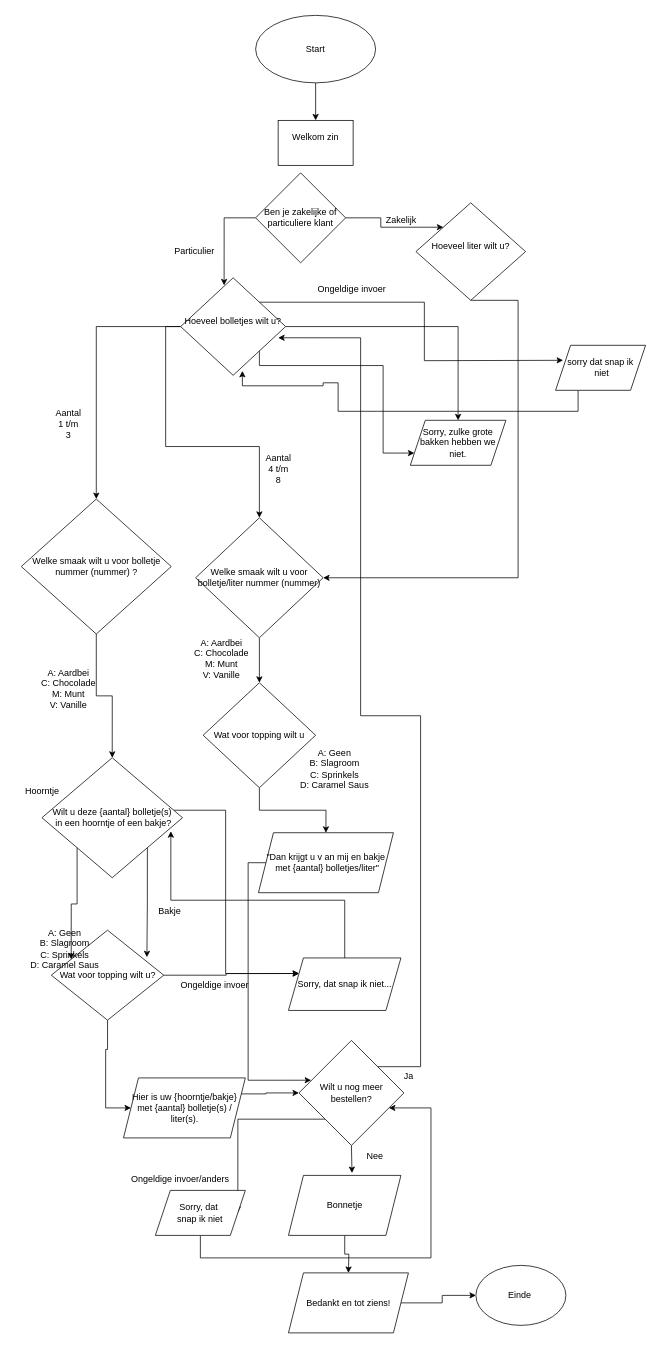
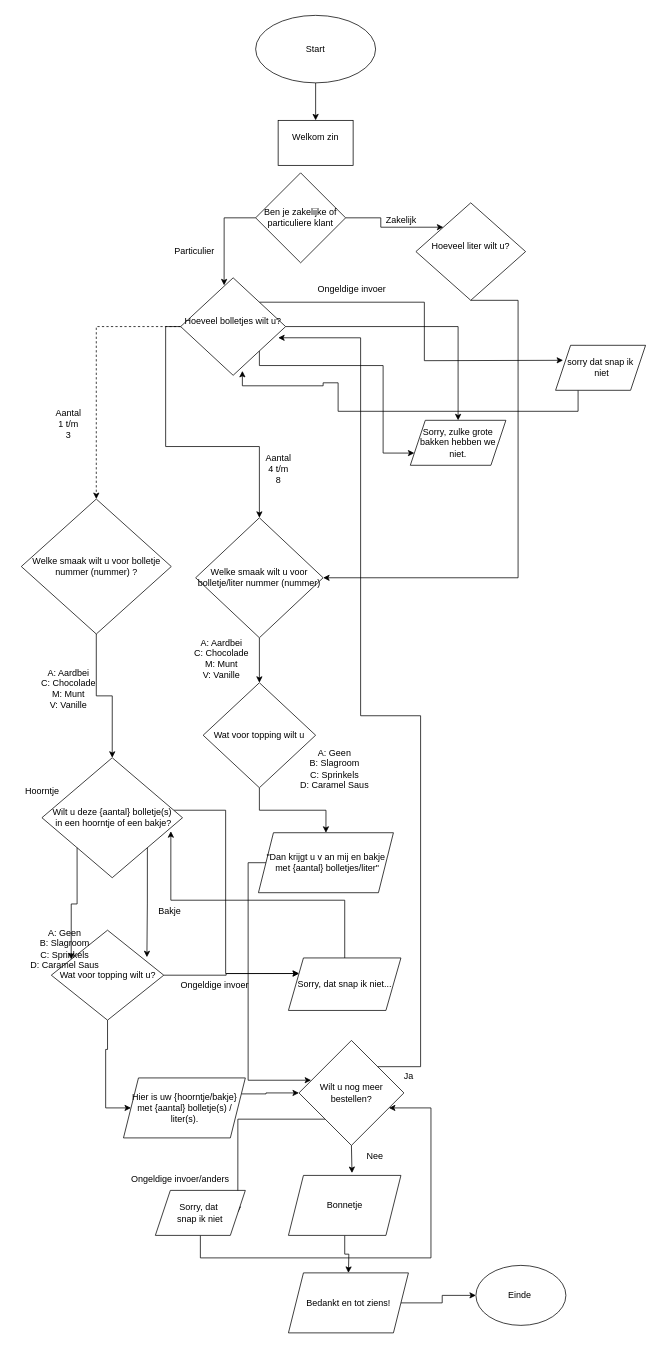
(96, 377) -> (96, 377)
